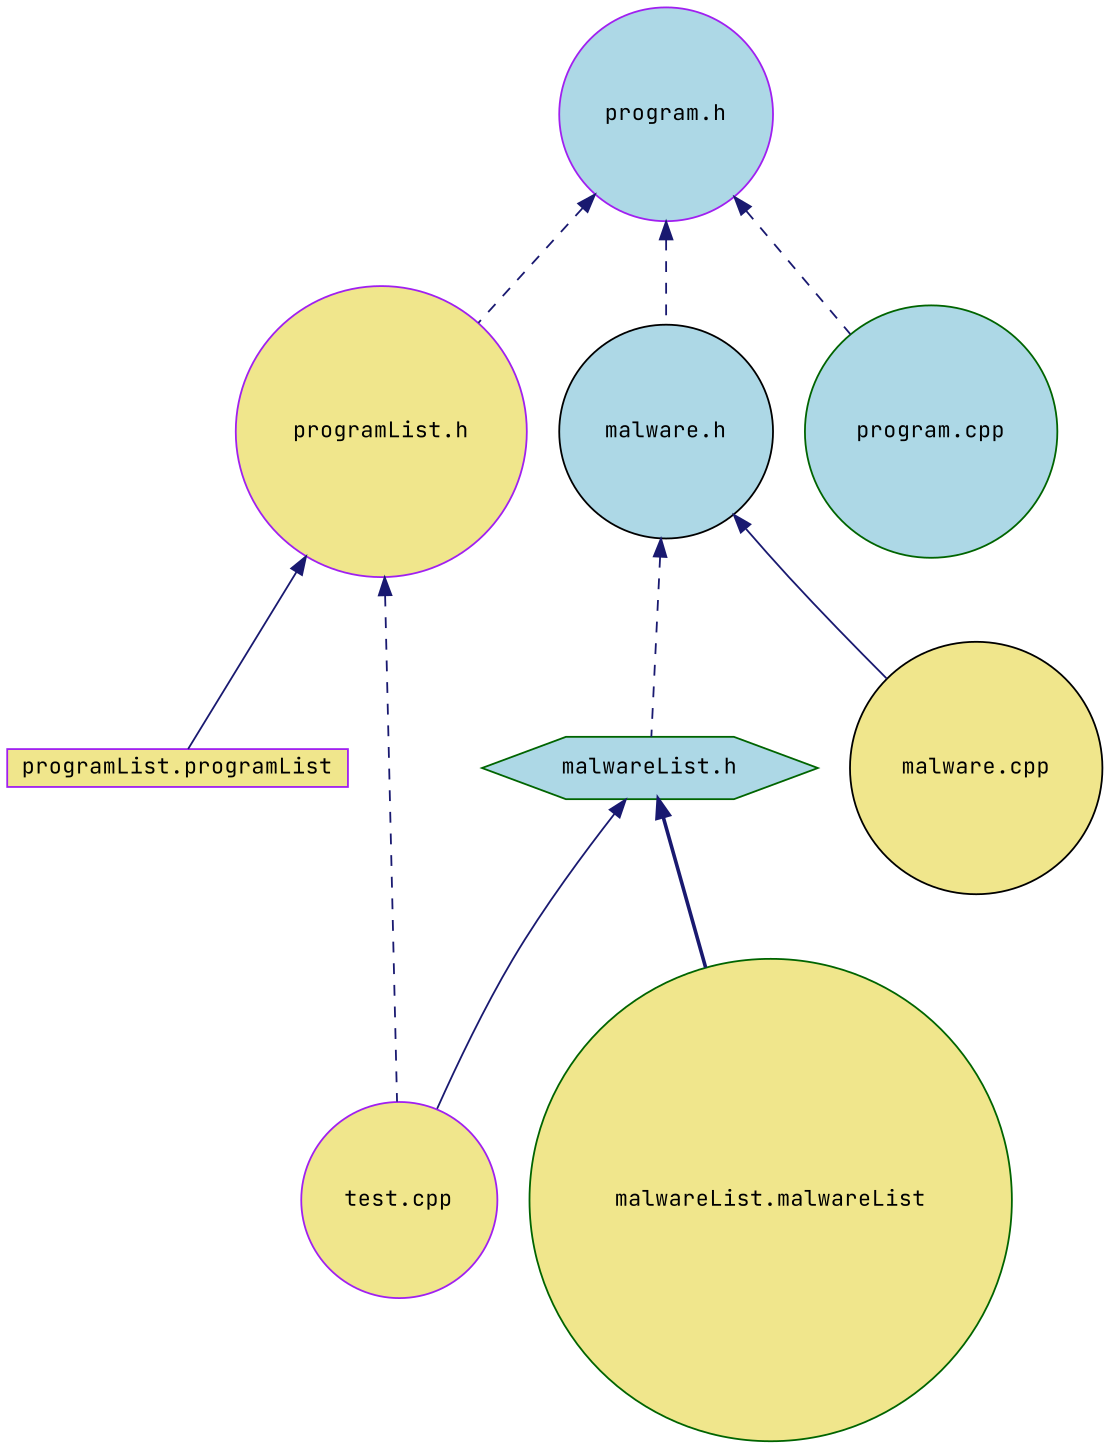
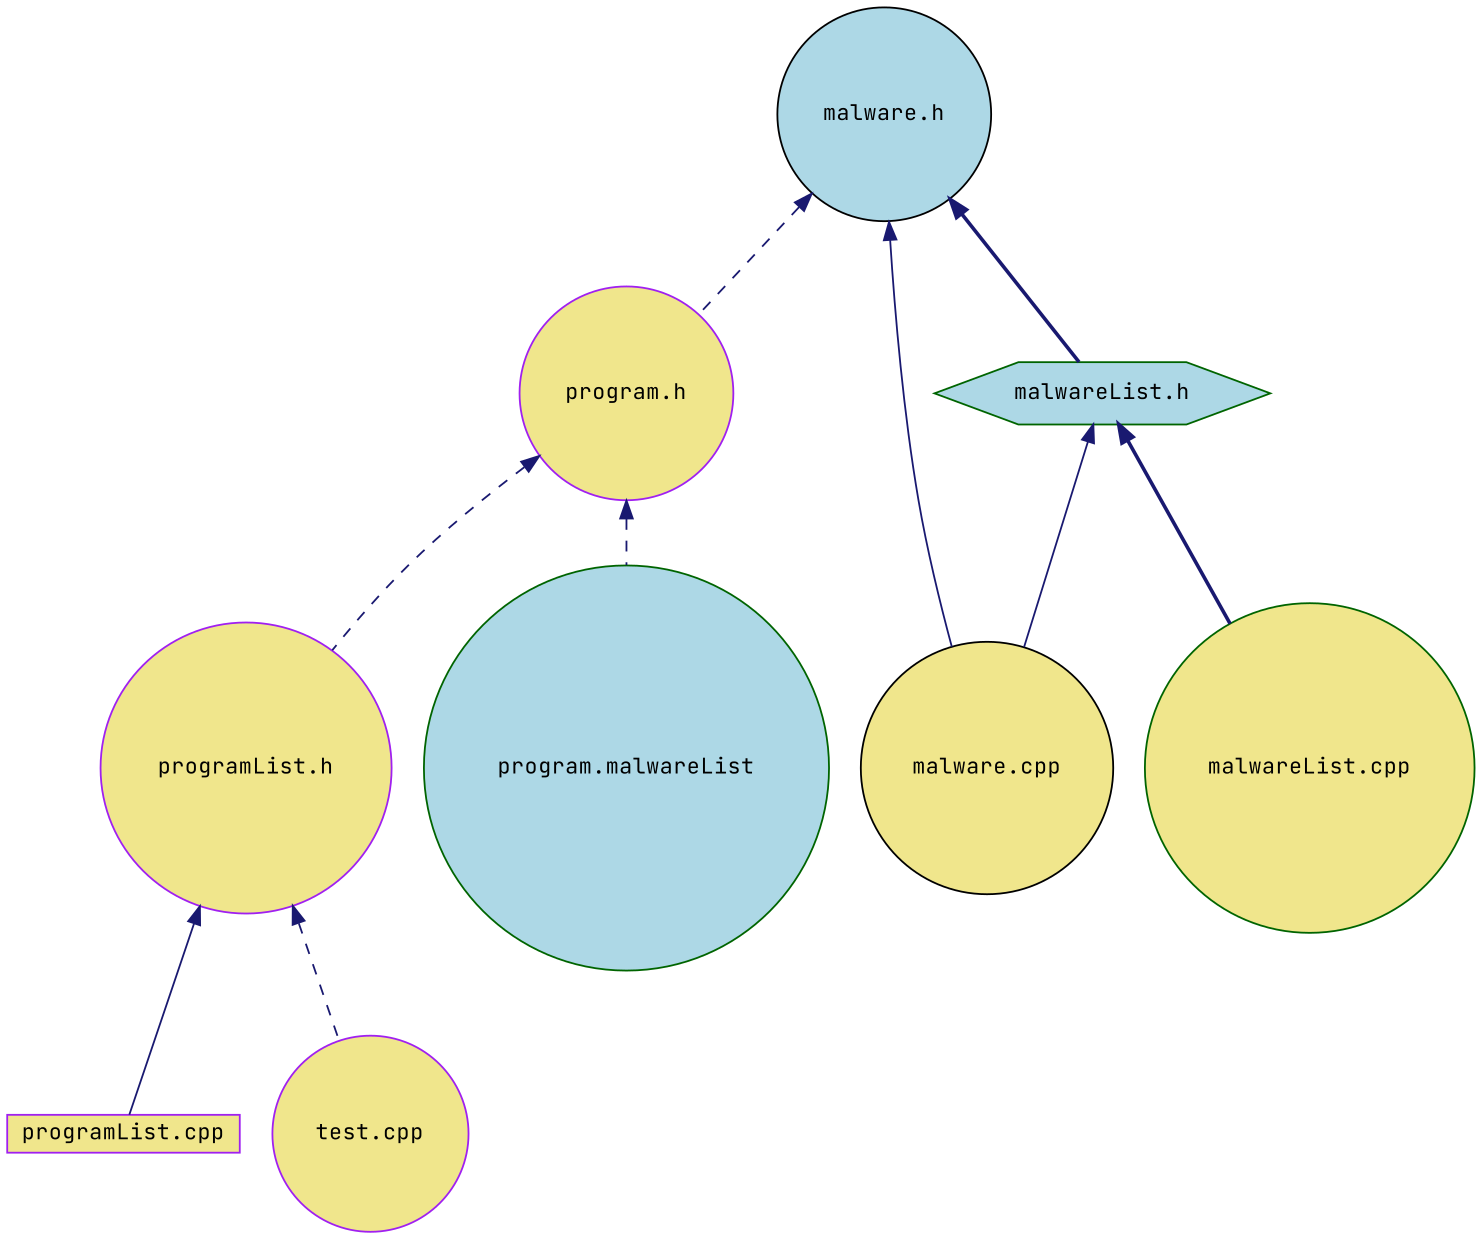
(666, 114) -> (626, 393)
(666, 282) -> (749, 261)
(931, 432) -> (626, 768)
(656, 647) -> (1020, 288)
(178, 768) -> (123, 1134)
(515, 955) -> (1056, 544)
(771, 1200) -> (1310, 768)
